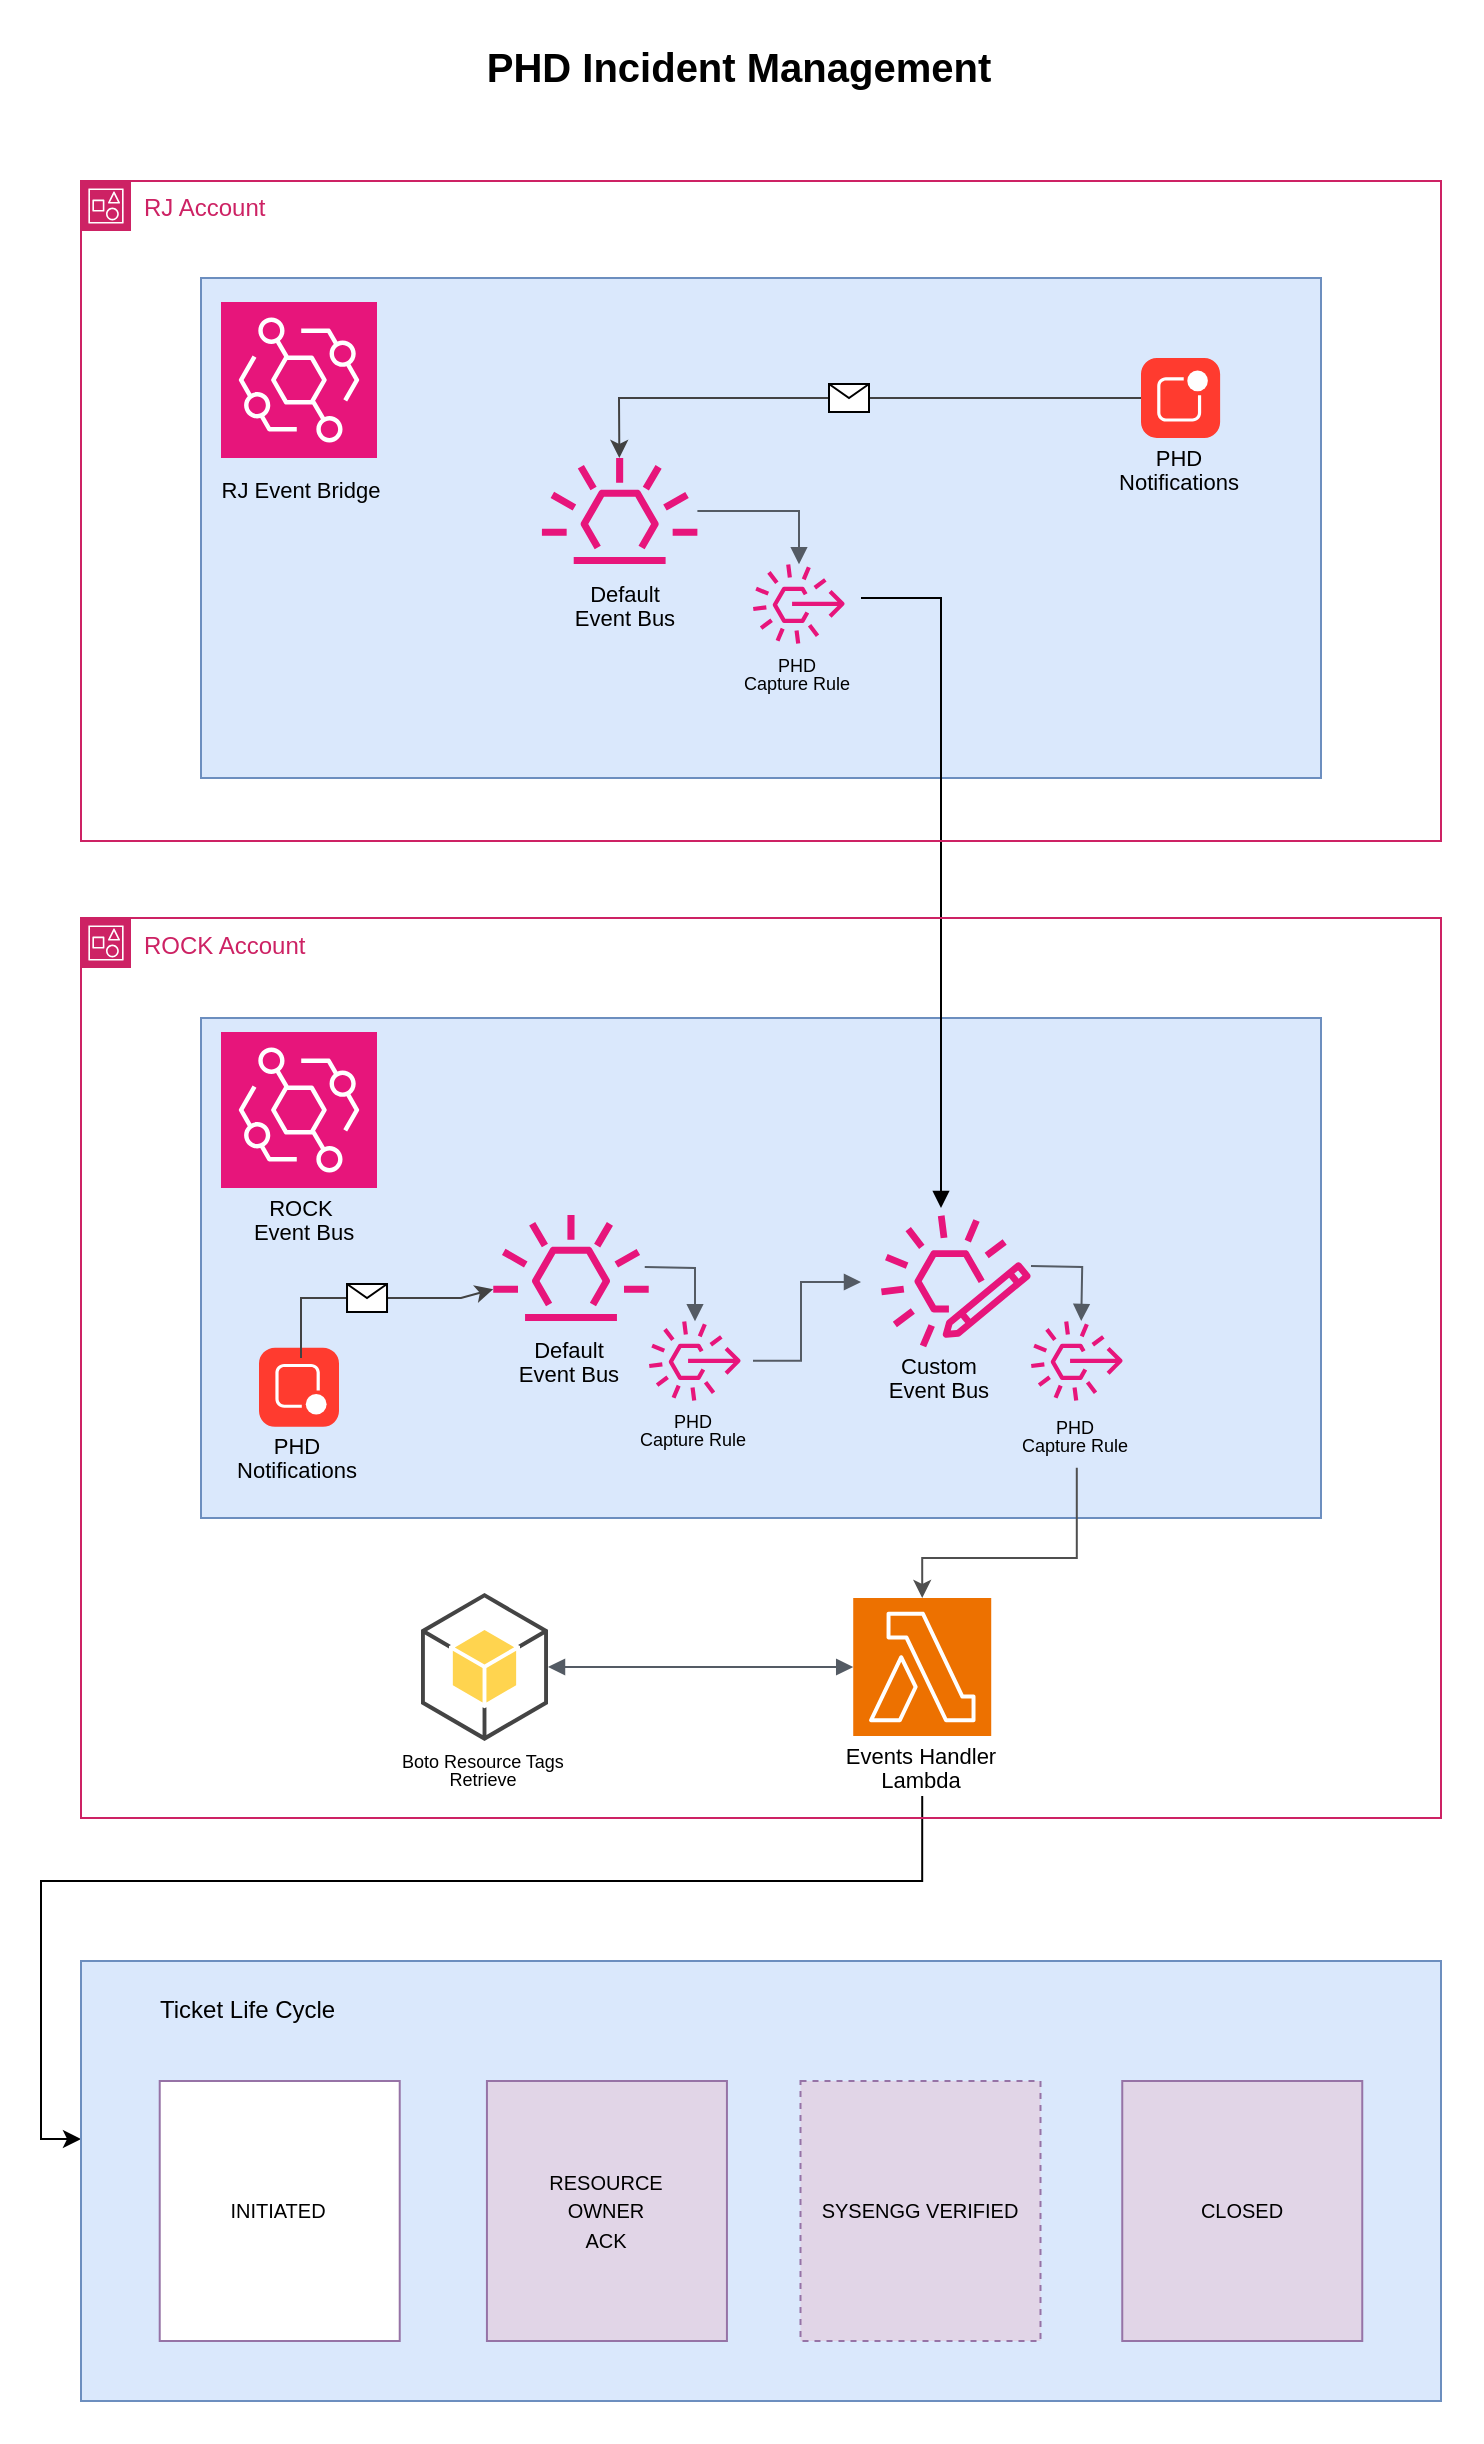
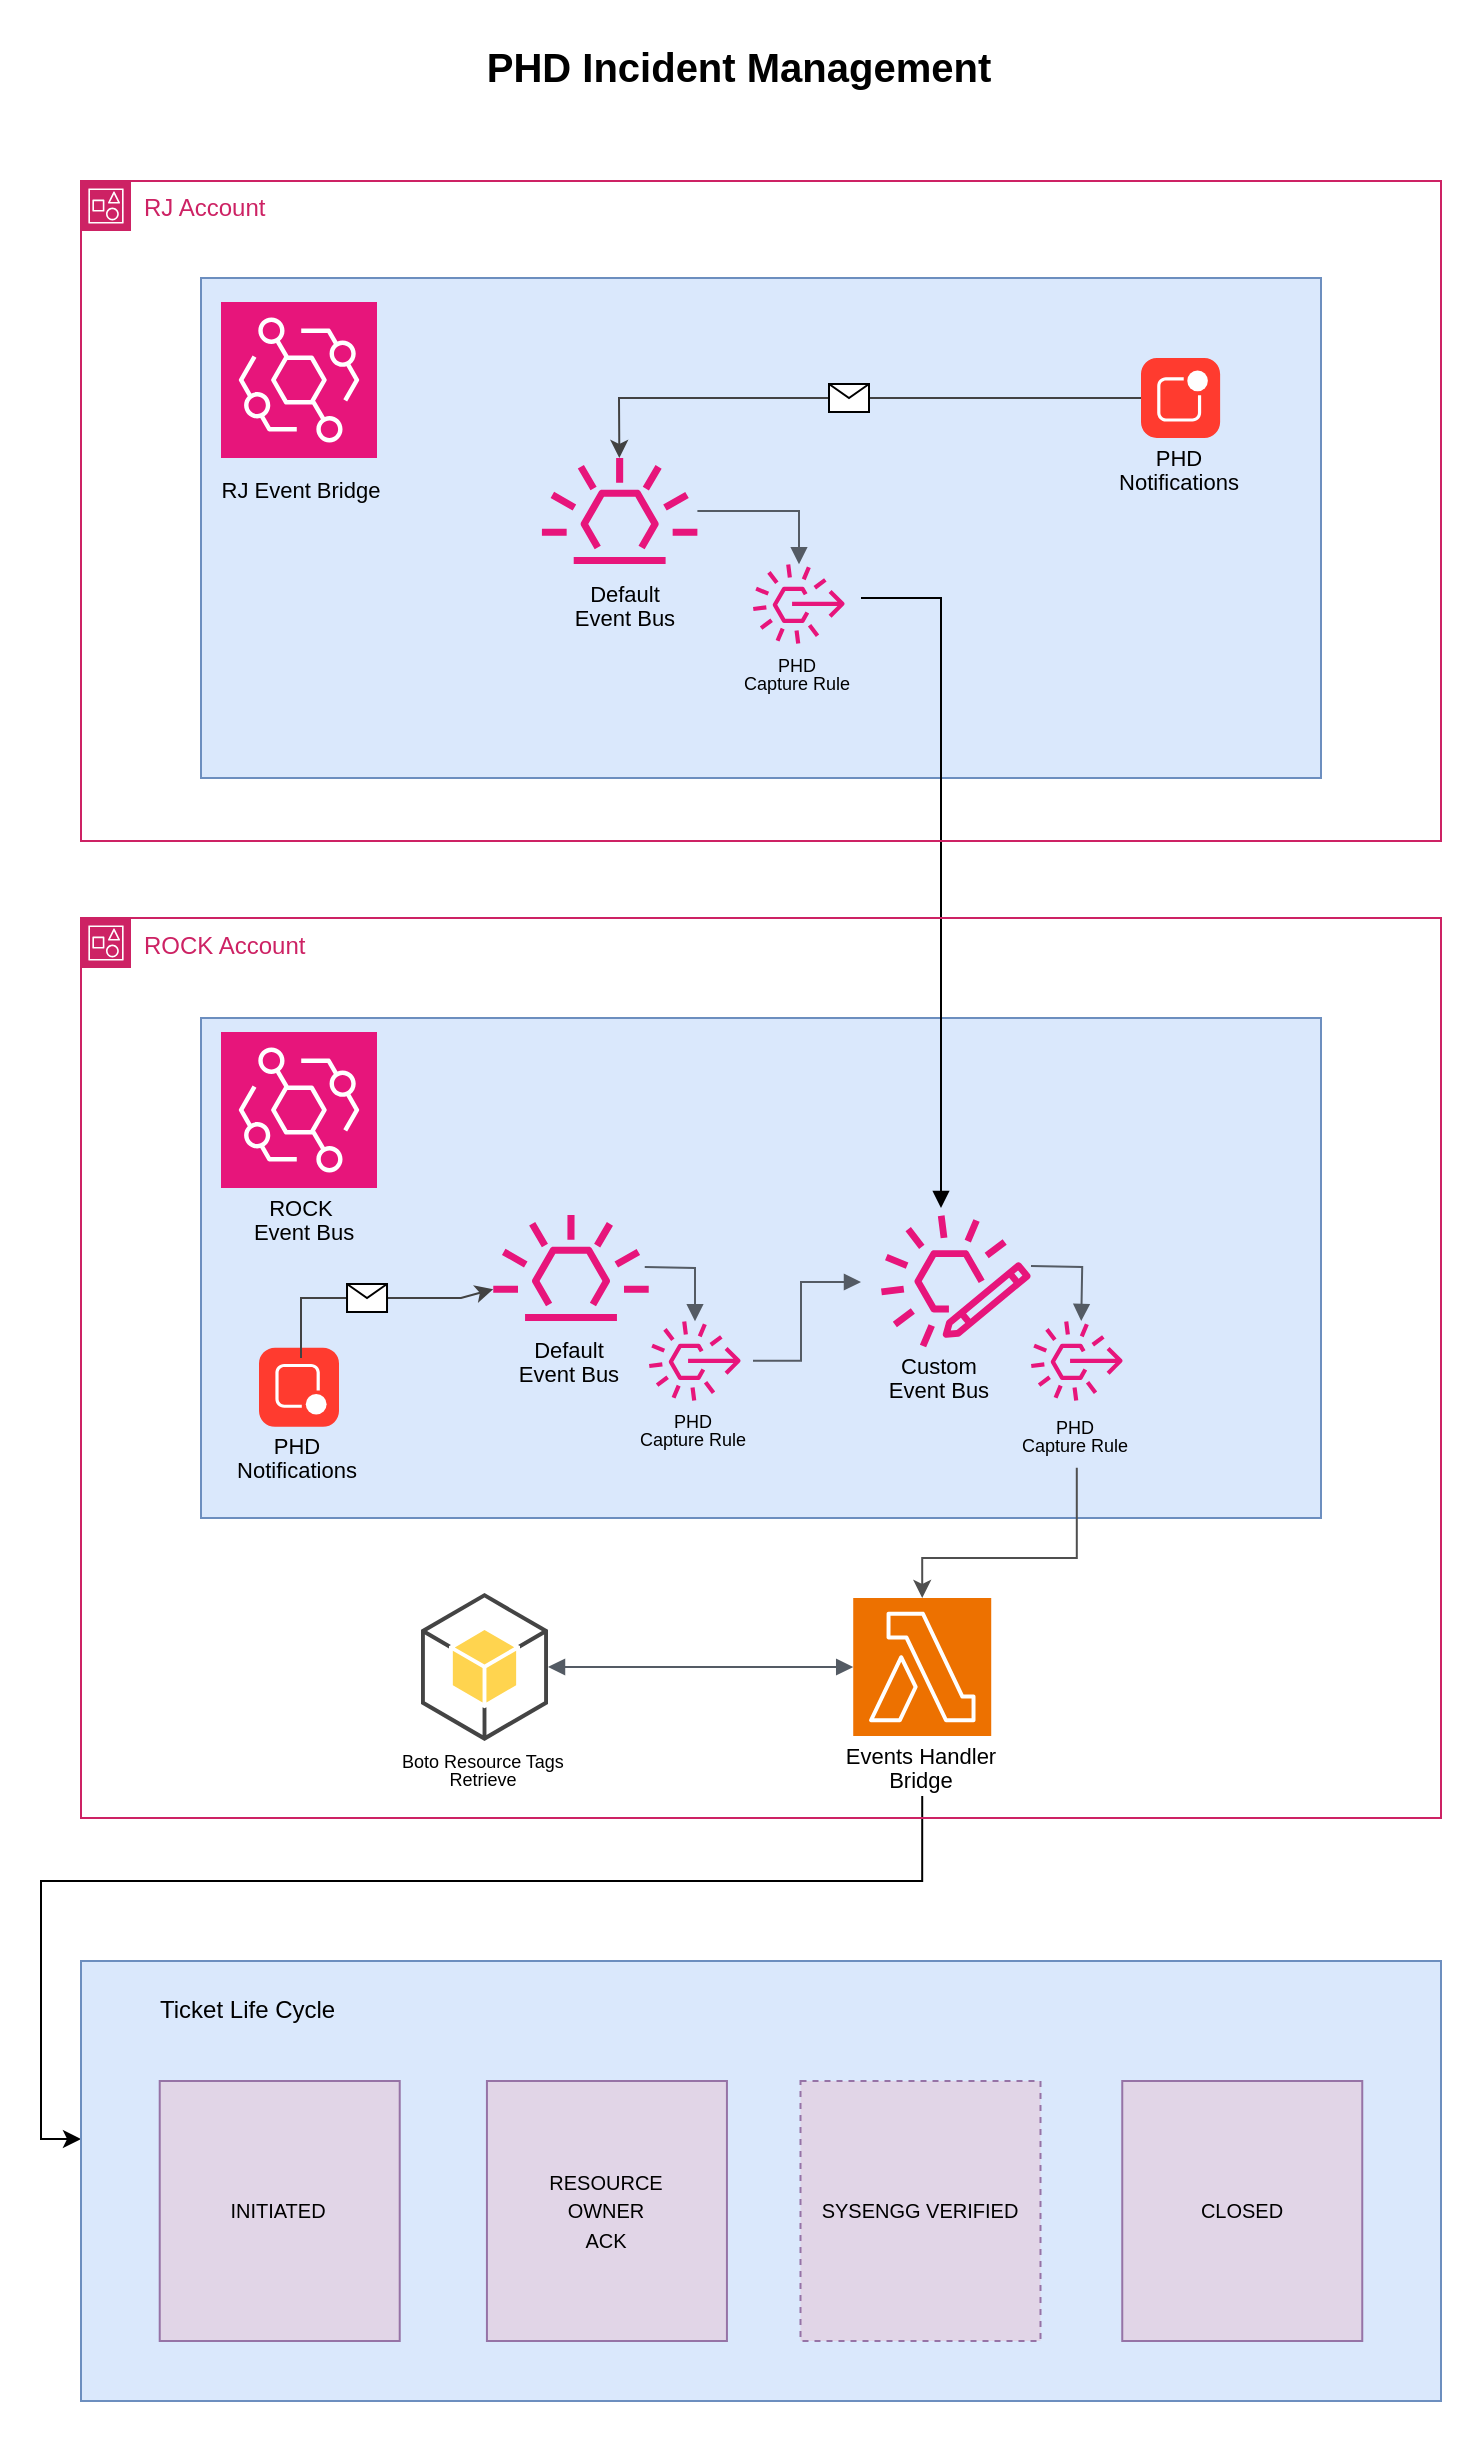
(922, 1767) -> (922, 1767)
(280, 2211) -> (280, 2211)
